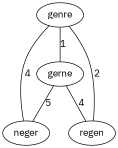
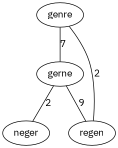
(63, 44) -> (63, 44)
(23, 69) -> none
(48, 104) -> (48, 104)
(82, 104) -> (82, 104)
